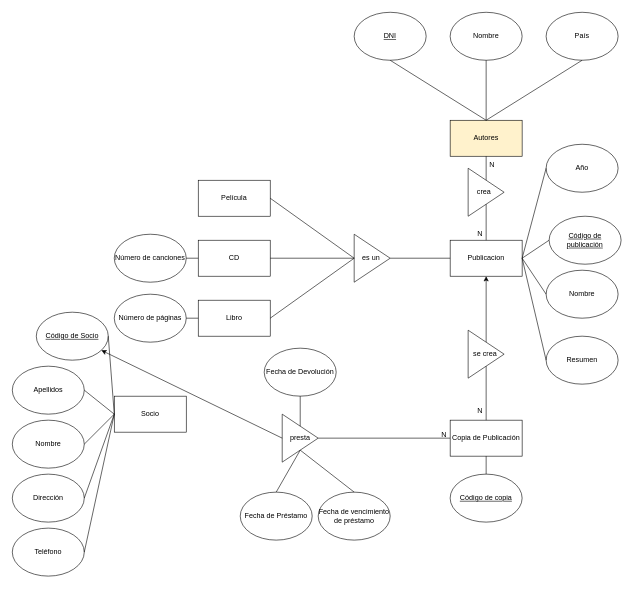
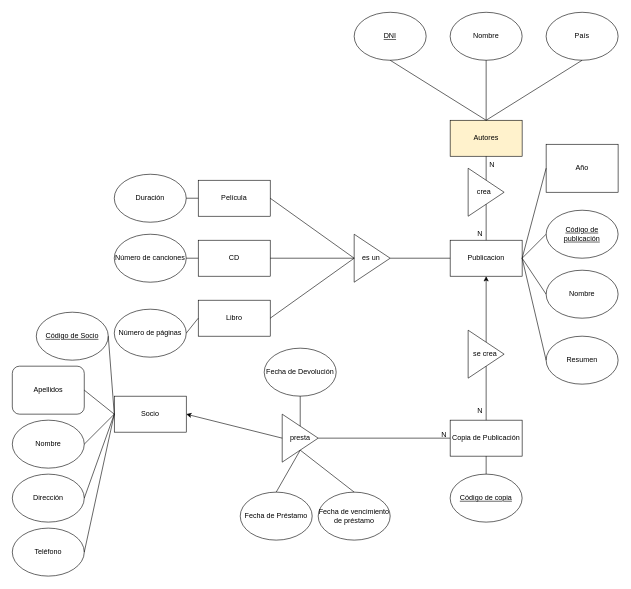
(582, 168) -> (582, 168)
none -> (150, 198)
none -> (192, 198)
(585, 240) -> (582, 234)
(150, 318) -> (150, 333)
(48, 390) -> (48, 390)
(198, 397) -> (235, 426)
